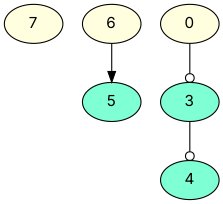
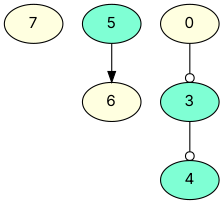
(112, 58) -> (112, 58)
